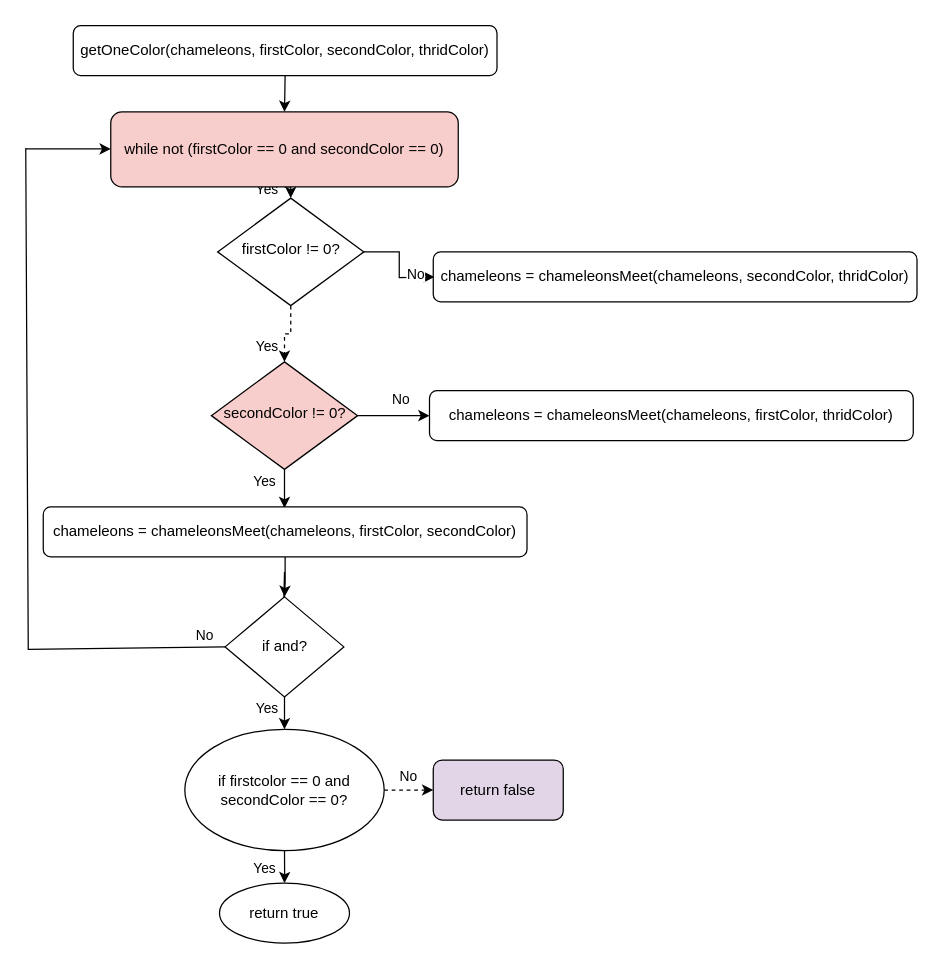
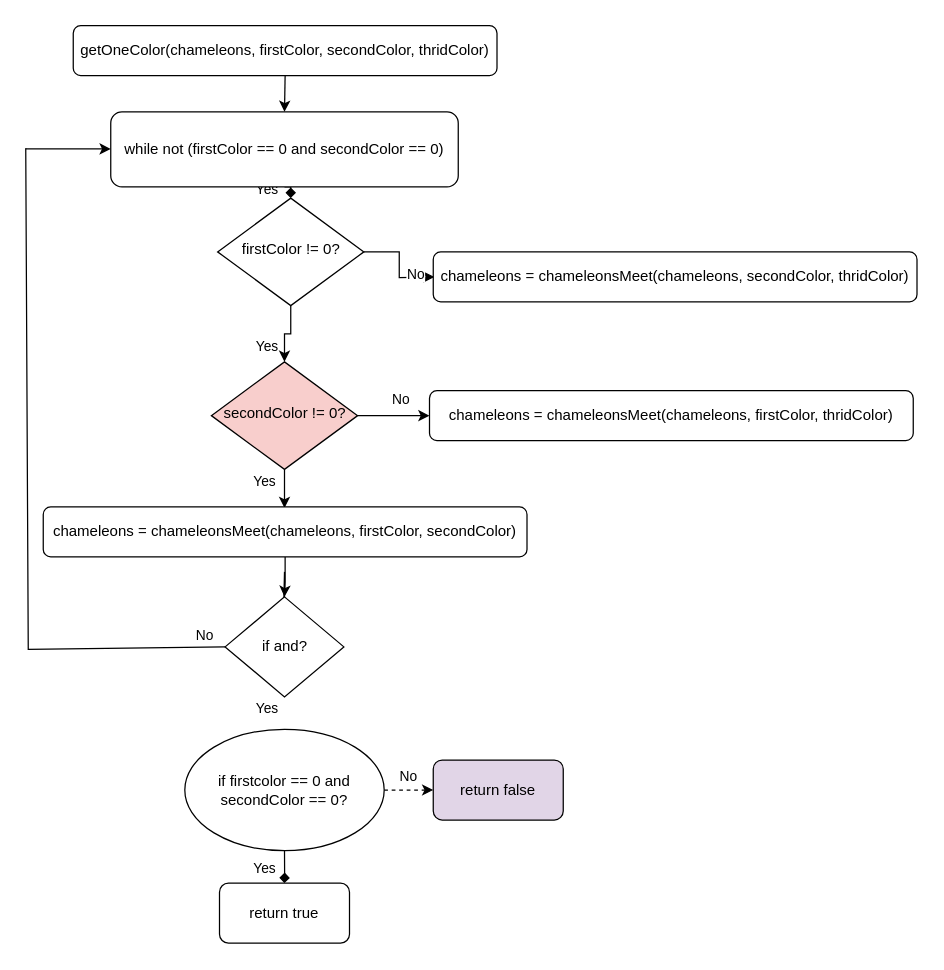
(284, 149) -> (284, 149)
(289, 187) -> (288, 187)
(291, 333) -> (291, 333)
(284, 710) -> none
(284, 874) -> (284, 874)
(284, 913) -> (284, 913)
